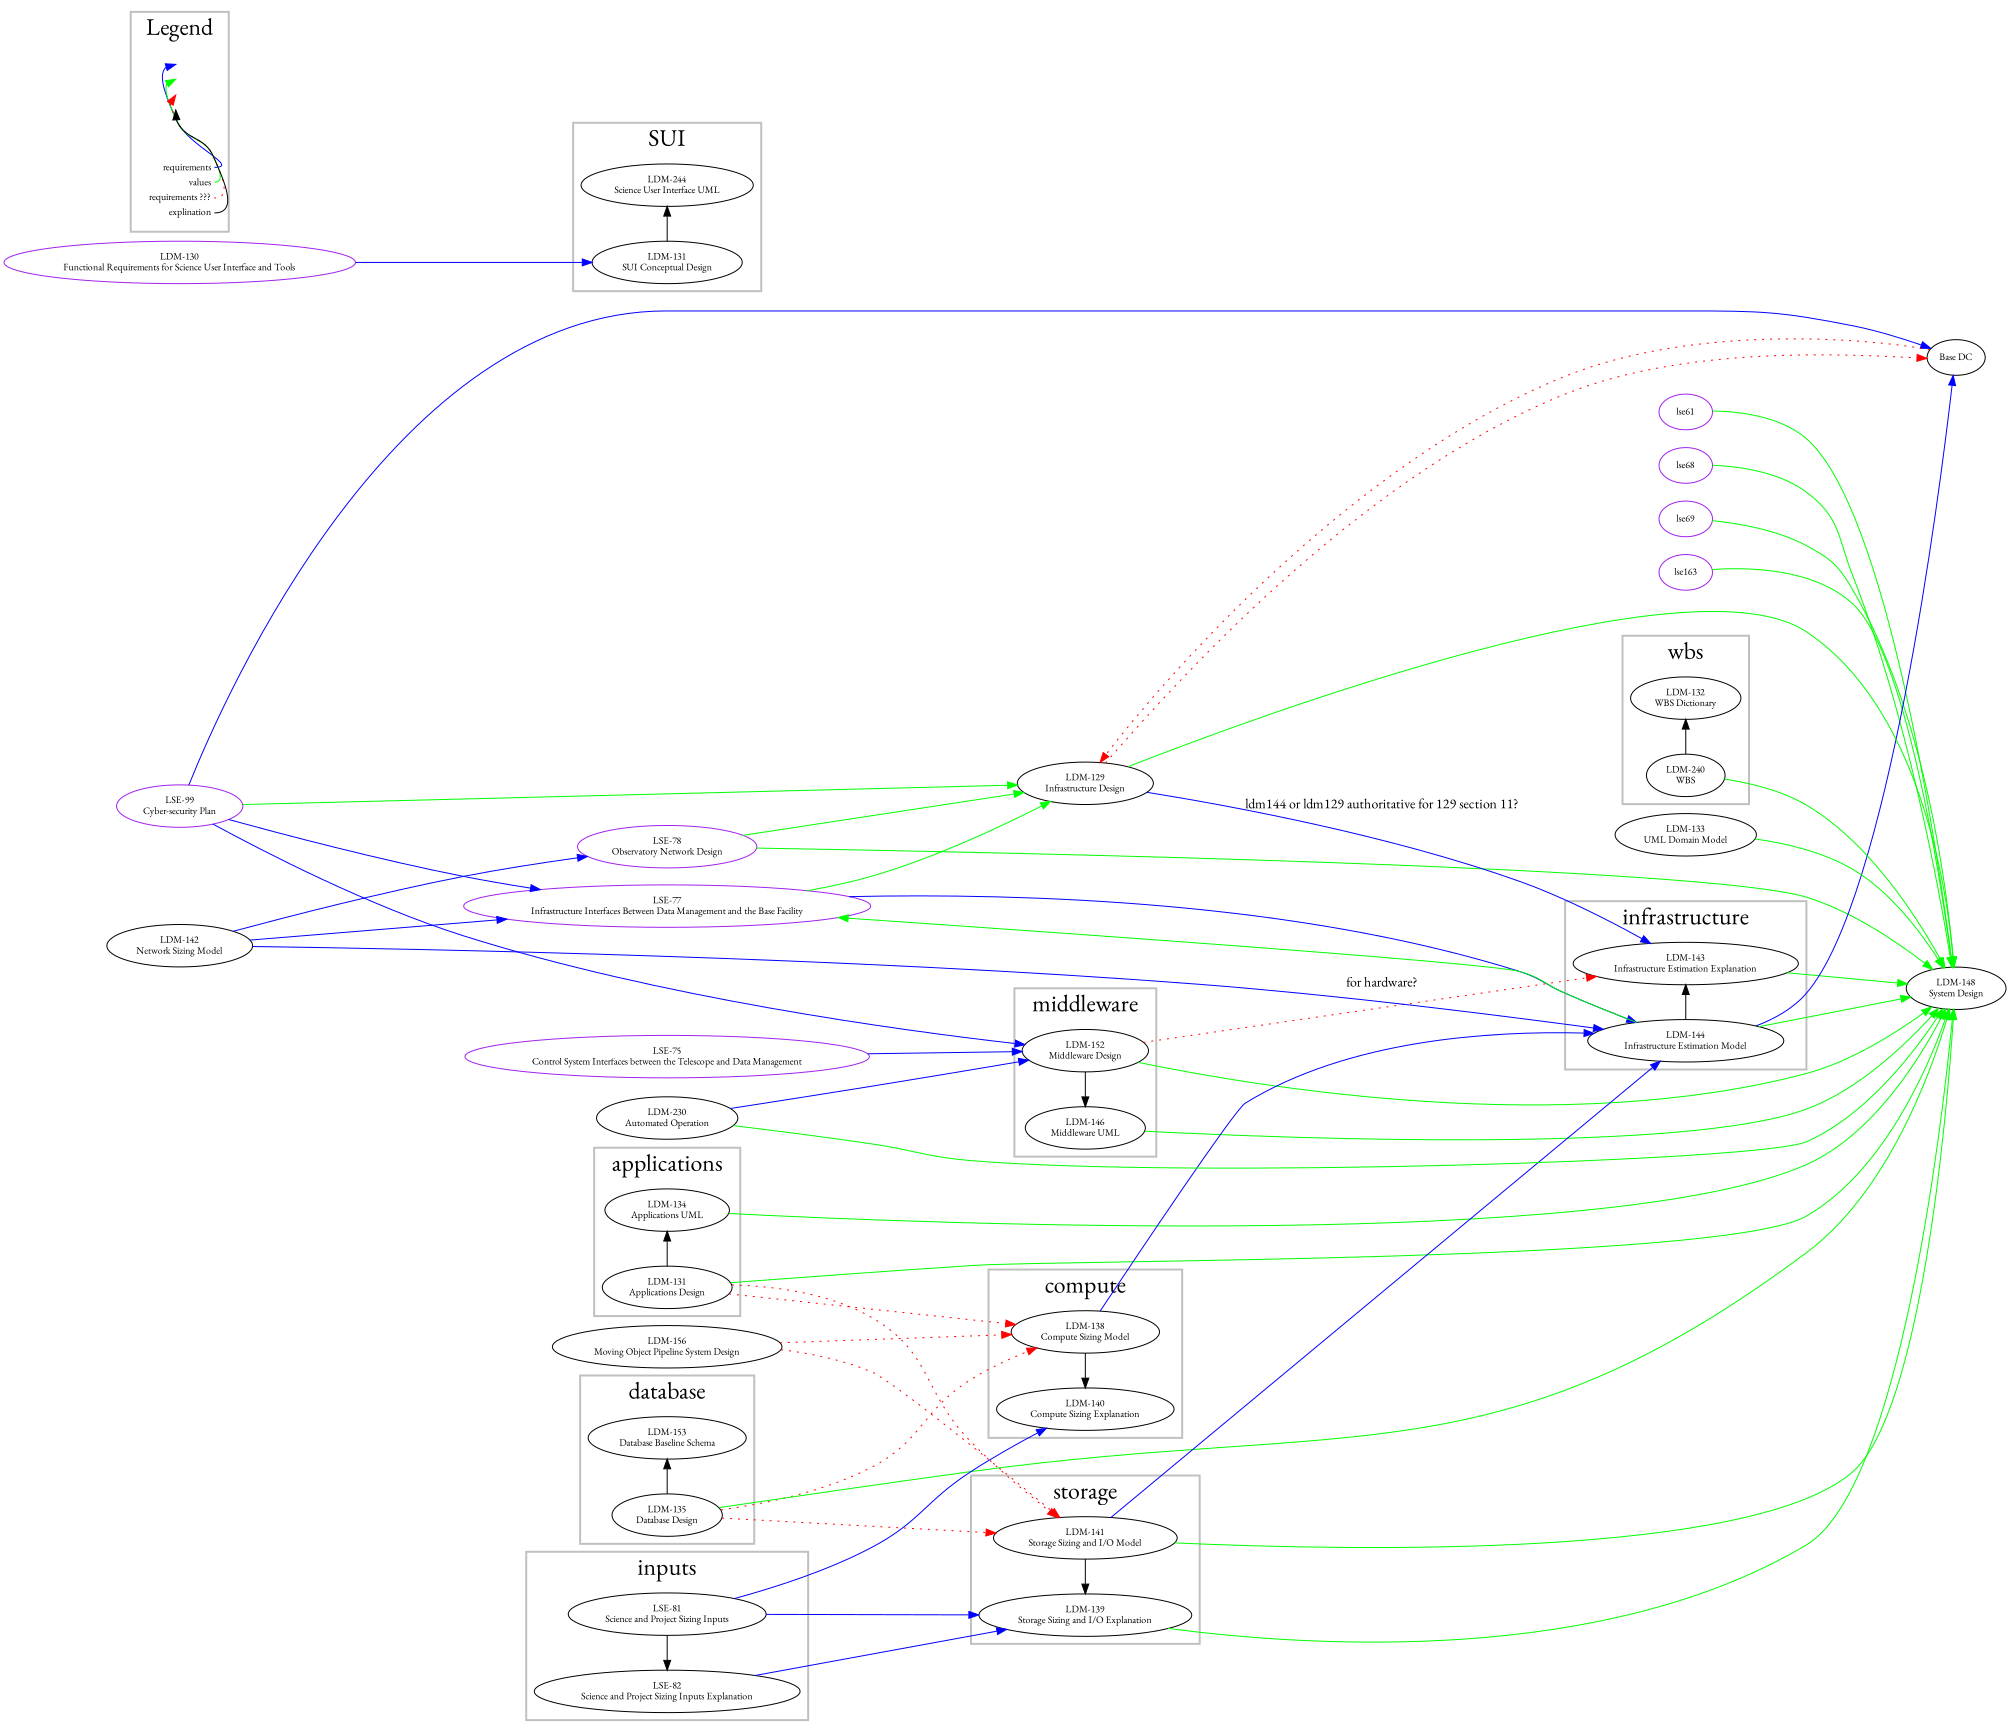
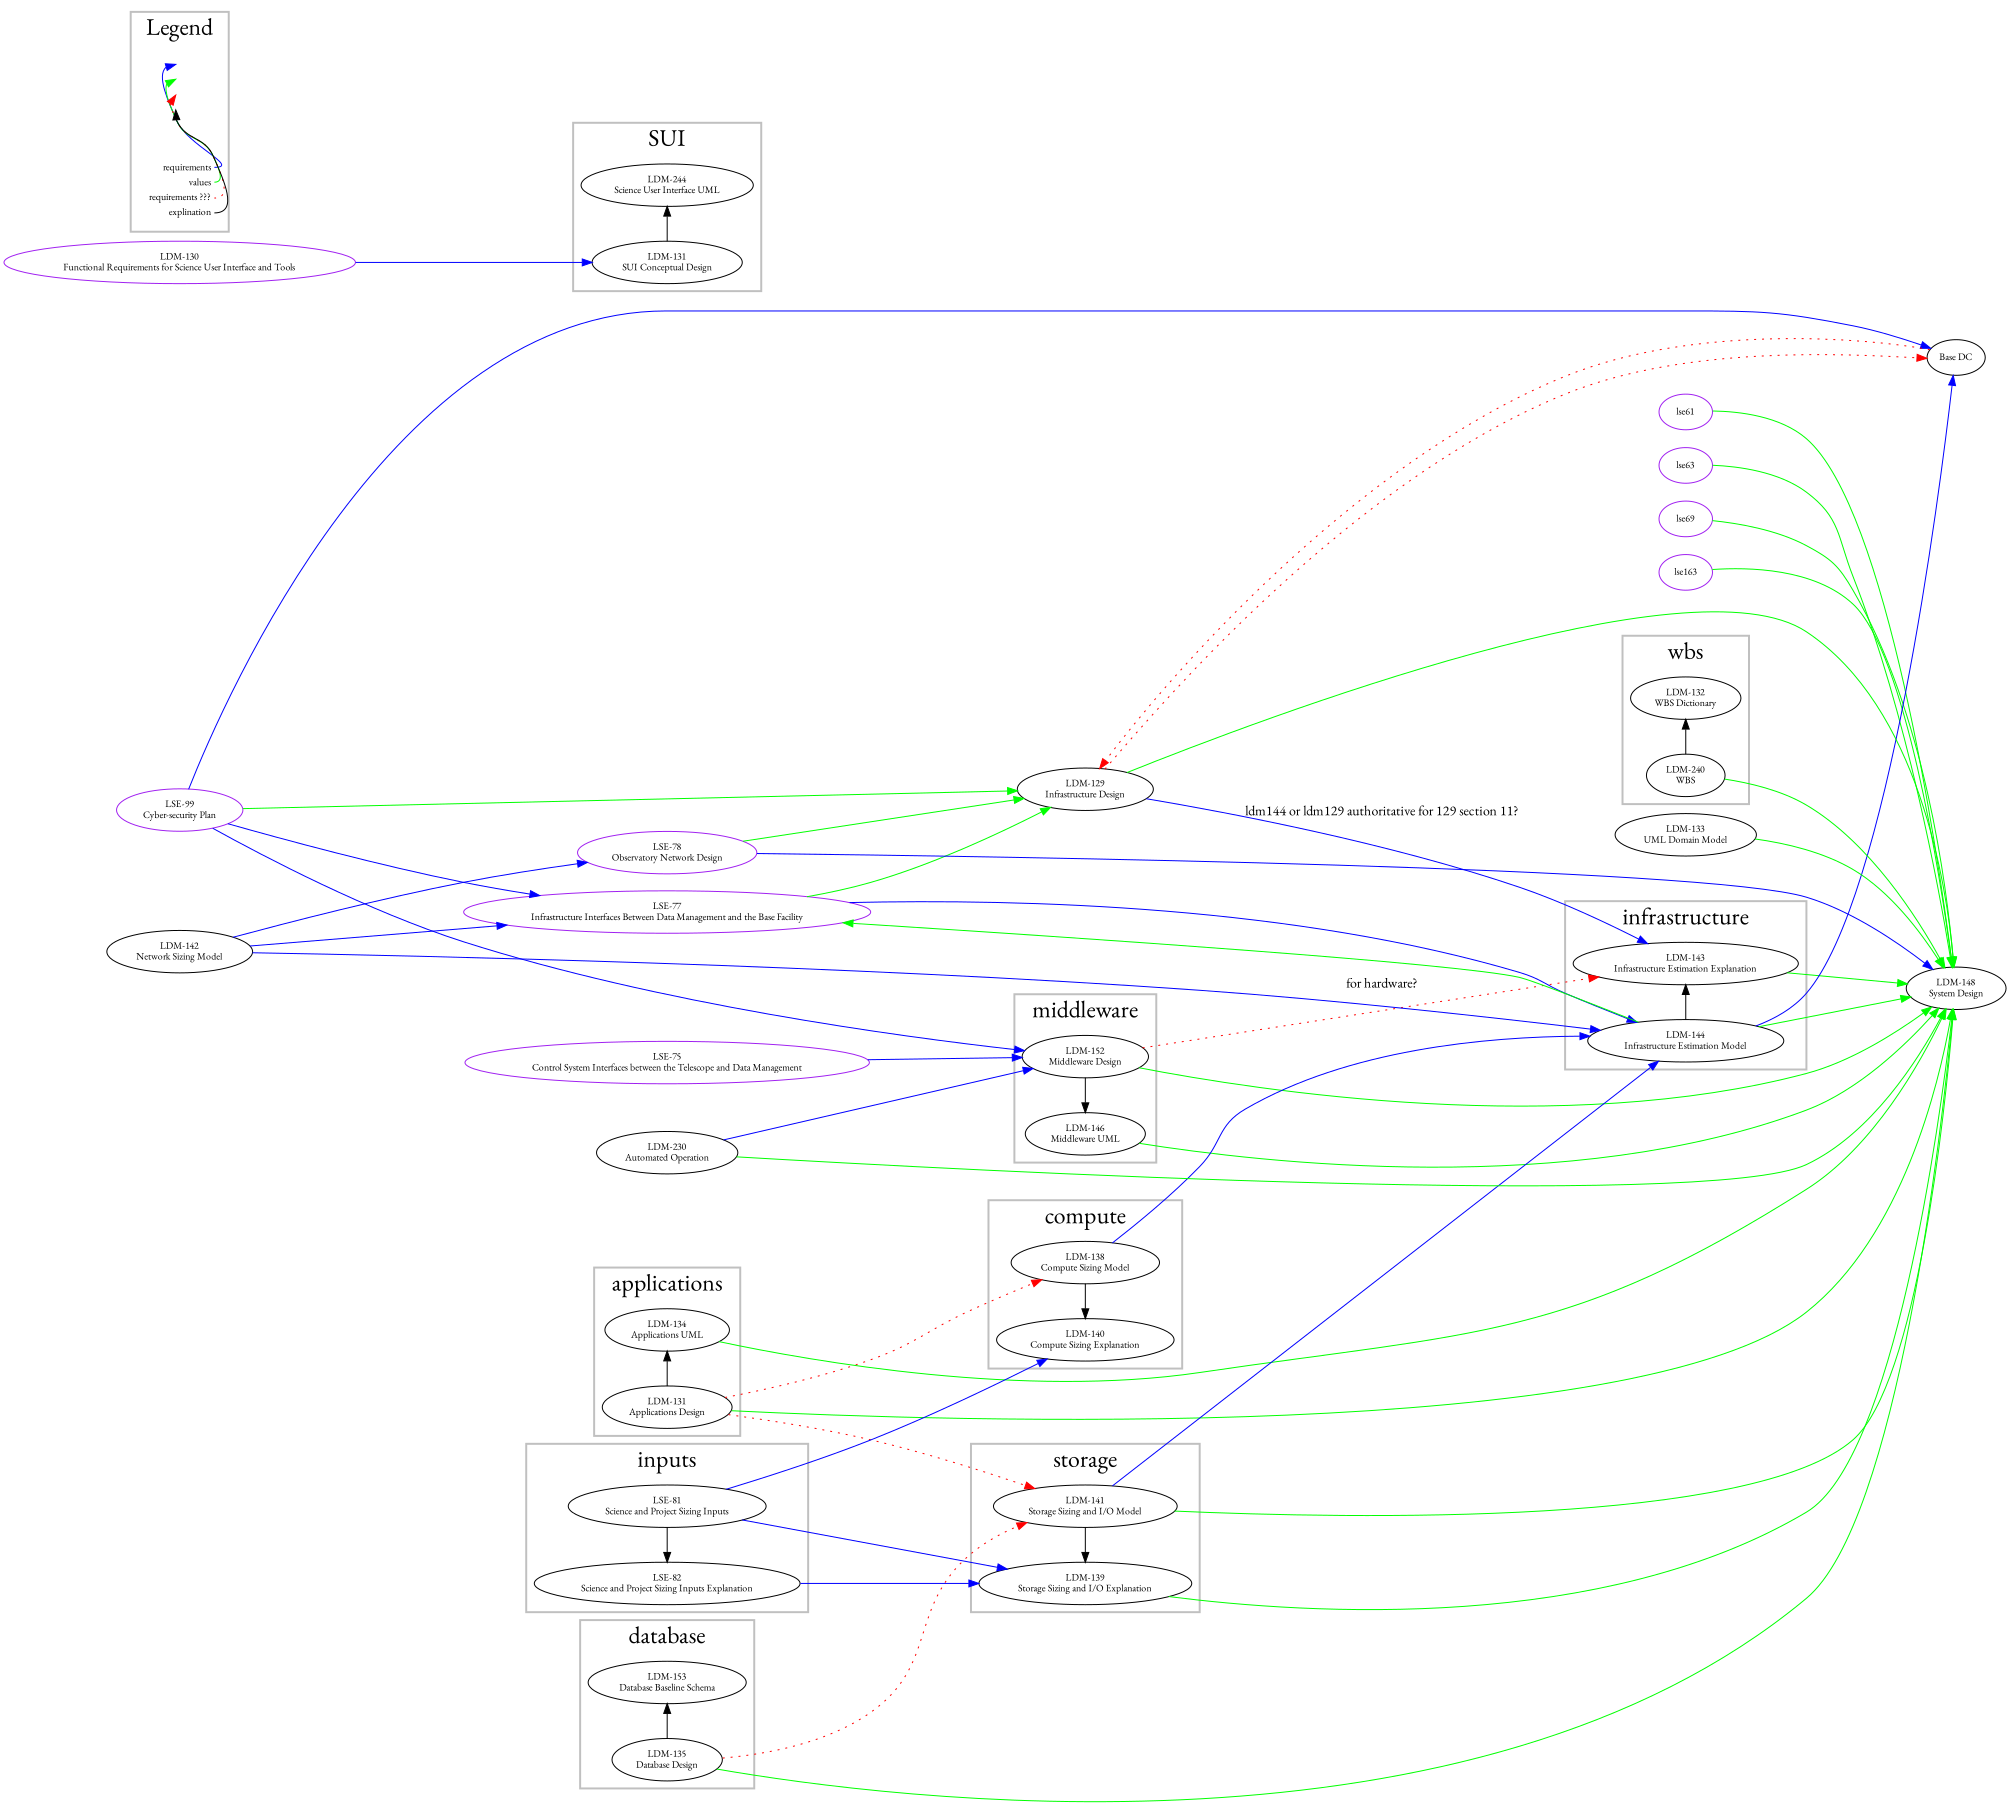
(1686, 465) -> (1686, 465)
(1351, 863) -> (1350, 866)
(667, 1347) -> none
(889, 1457) -> none
